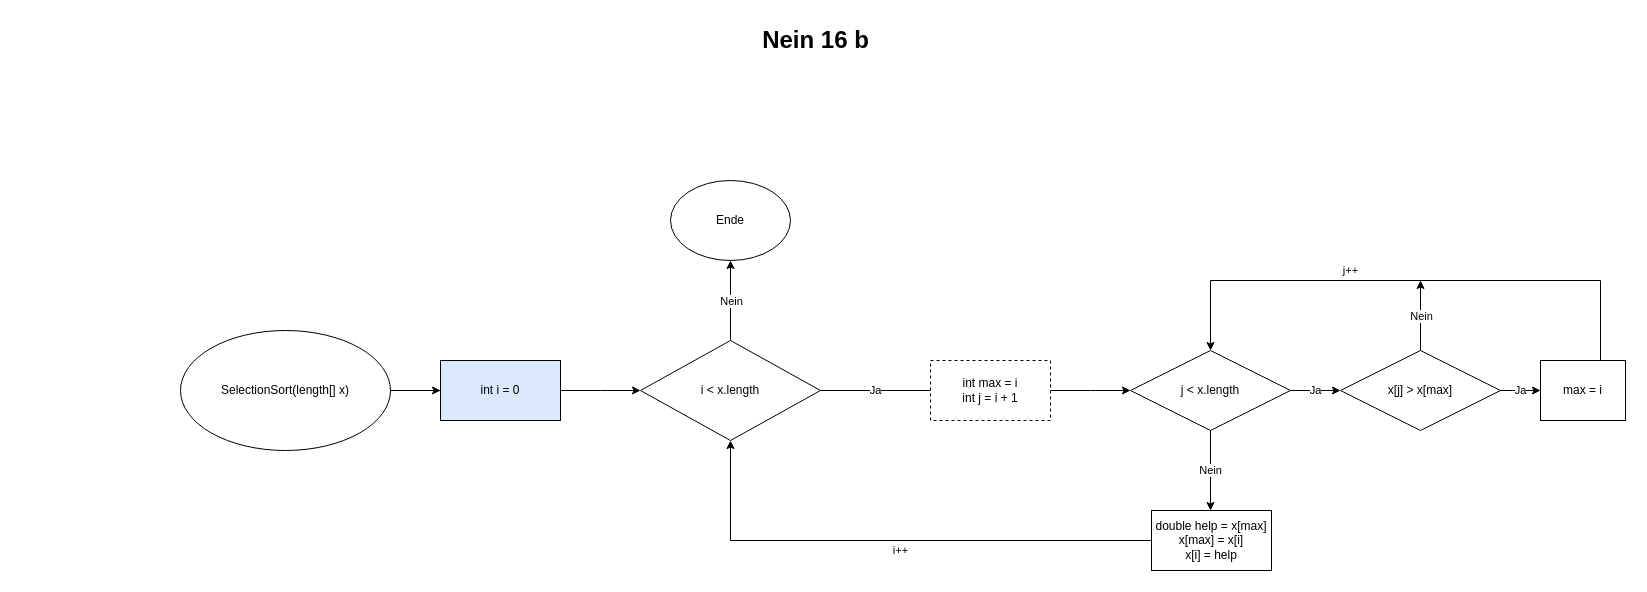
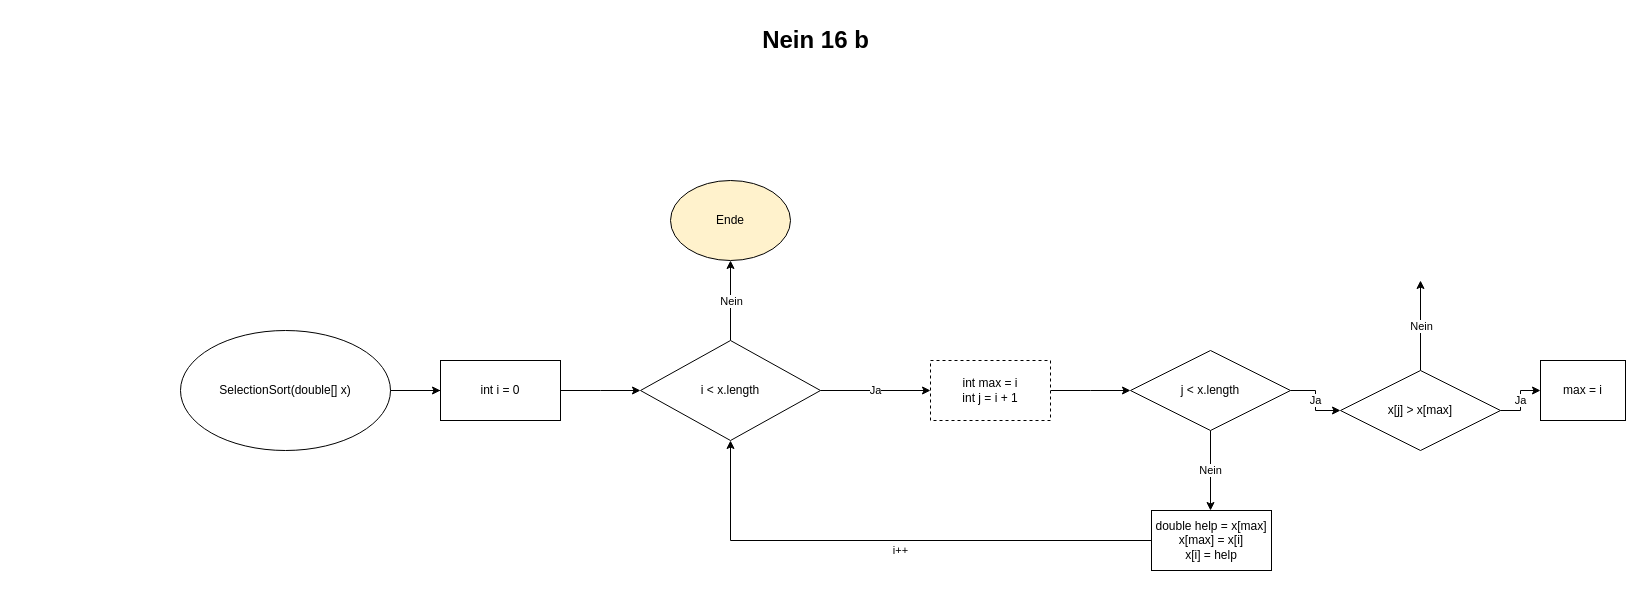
(731, 221) -> (731, 221)
(1415, 281) -> none
(286, 391) -> (286, 391)
(501, 391) -> (501, 391)
(925, 391) -> (922, 391)
(1421, 391) -> (1421, 411)
